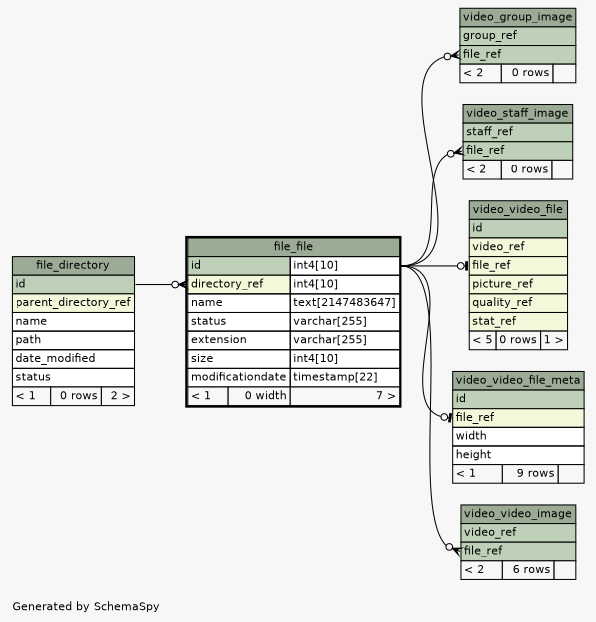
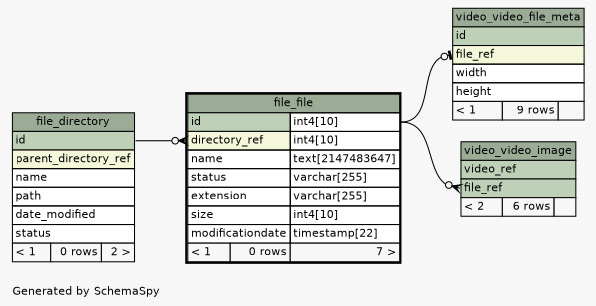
(518, 46) -> none
(518, 142) -> none
(518, 275) -> none
(266, 396) -> (268, 252)
